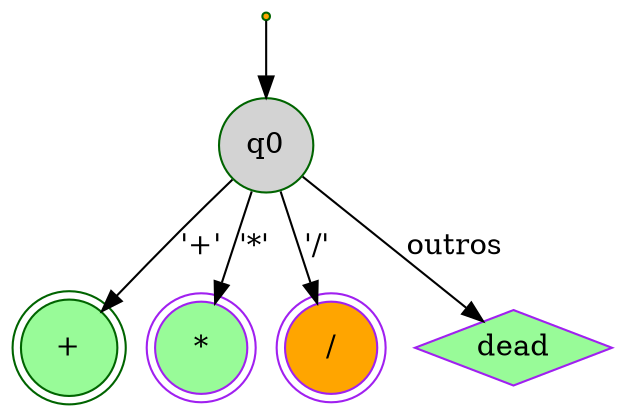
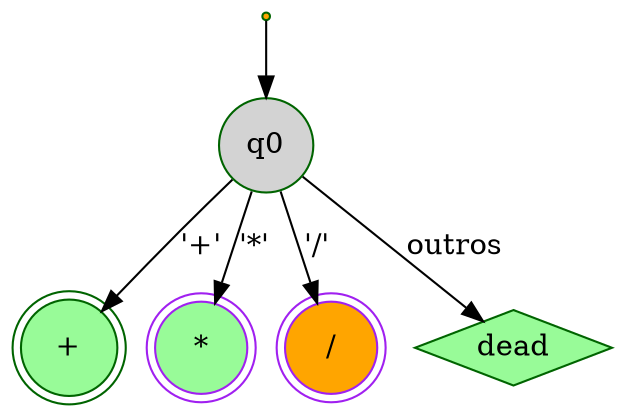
(513, 348) -> (513, 348)
